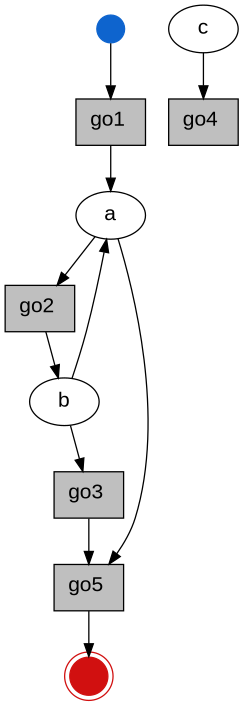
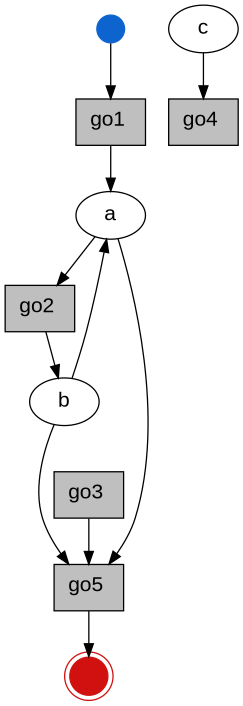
(75, 442) -> (39, 491)
